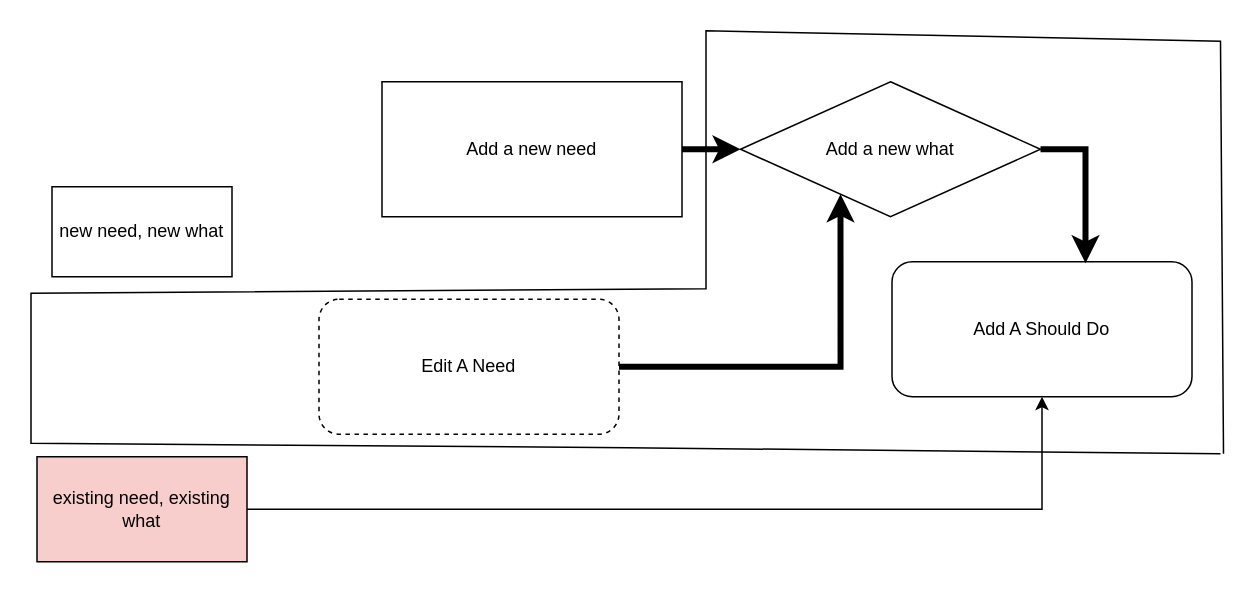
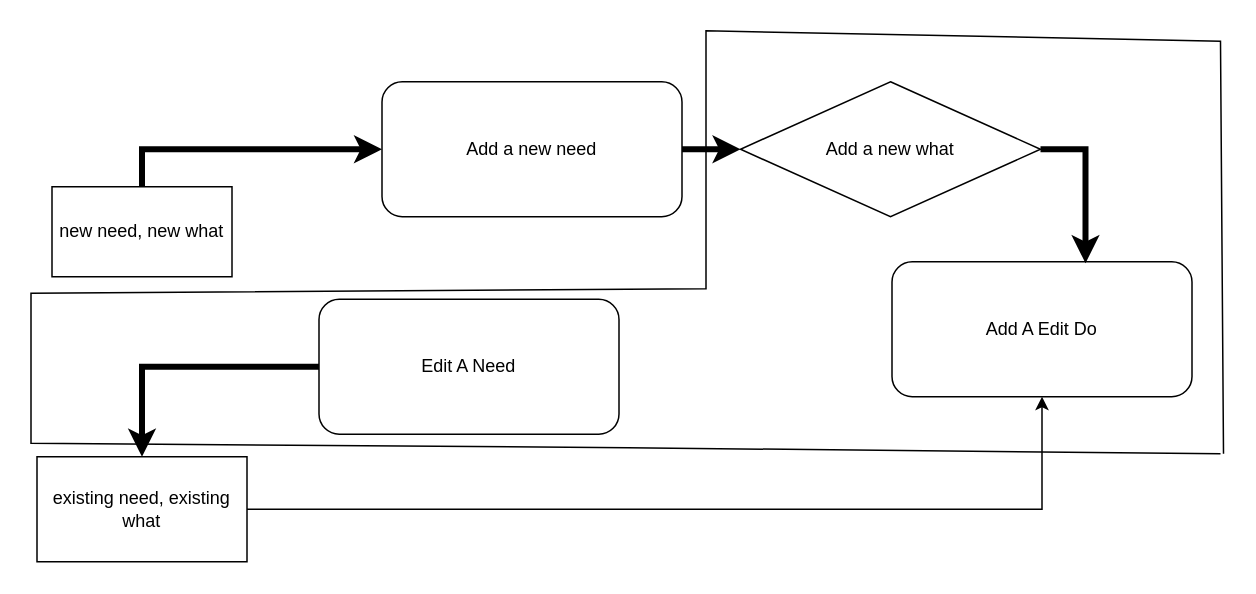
none -> (234, 149)
(532, 149) -> (532, 149)
(1042, 329) -> (1042, 329)
(469, 367) -> (469, 367)
(806, 367) -> (195, 367)
(142, 509) -> (142, 509)
